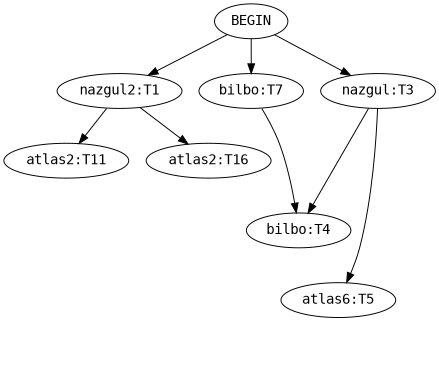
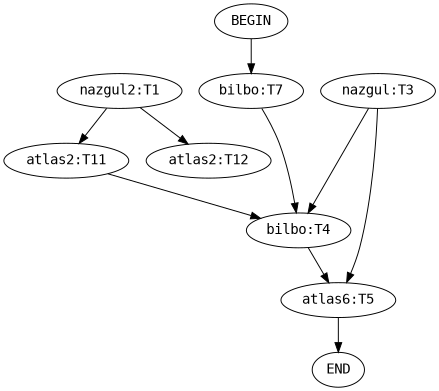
(192, 53) -> none
(308, 53) -> none
(209, 161) -> (209, 161)
none -> (179, 195)
none -> (316, 261)
none -> (338, 370)
